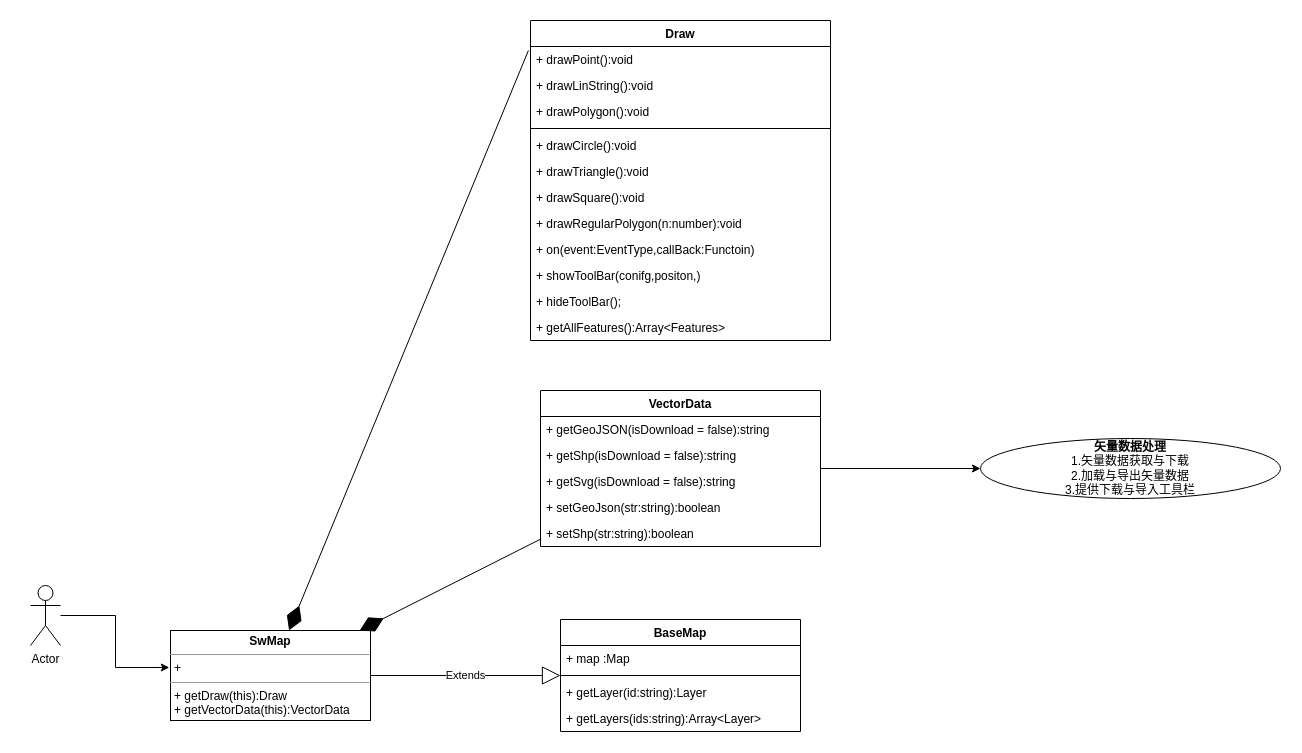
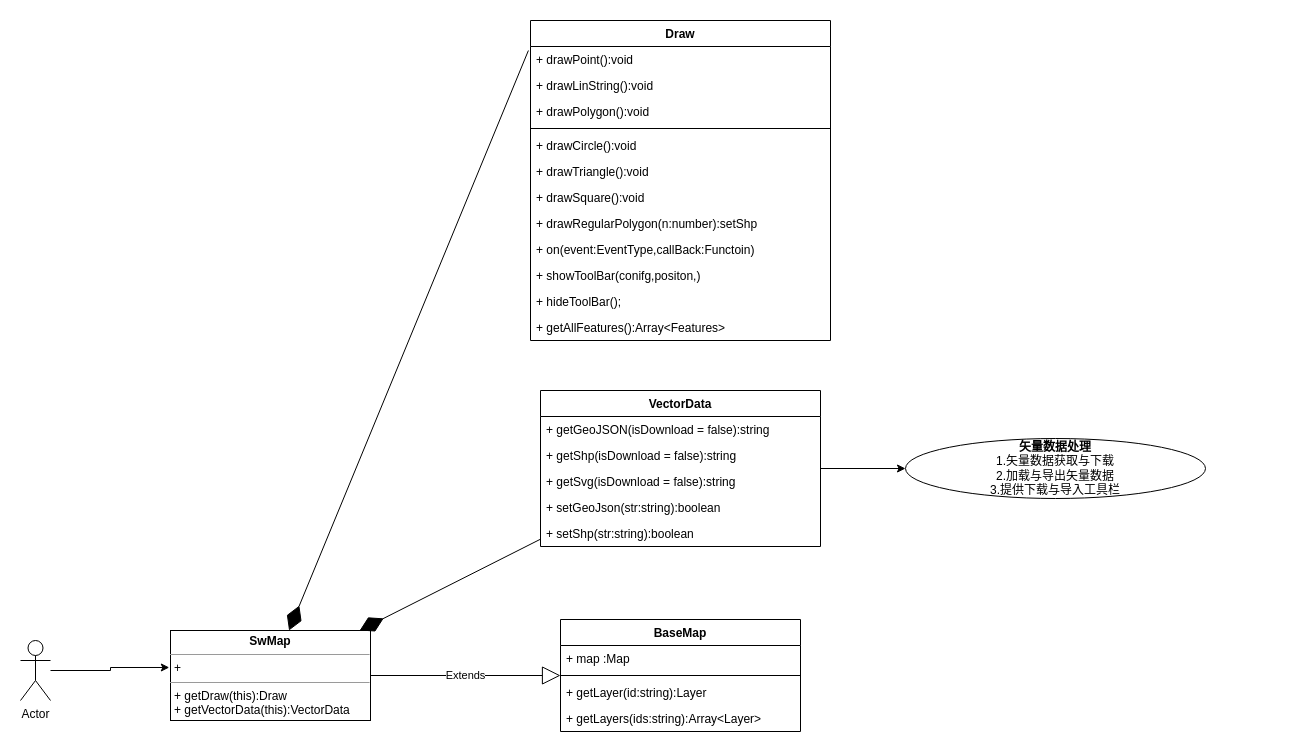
(644, 224) -> (653, 224)
(1131, 469) -> (1056, 469)
(46, 616) -> (36, 671)
